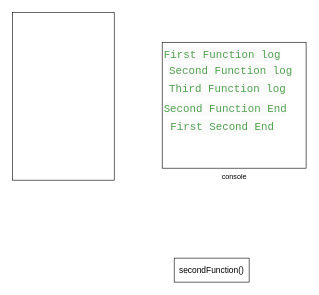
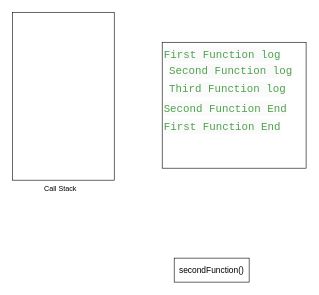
(223, 126) -> (223, 126)
(234, 177) -> none
none -> (60, 189)
